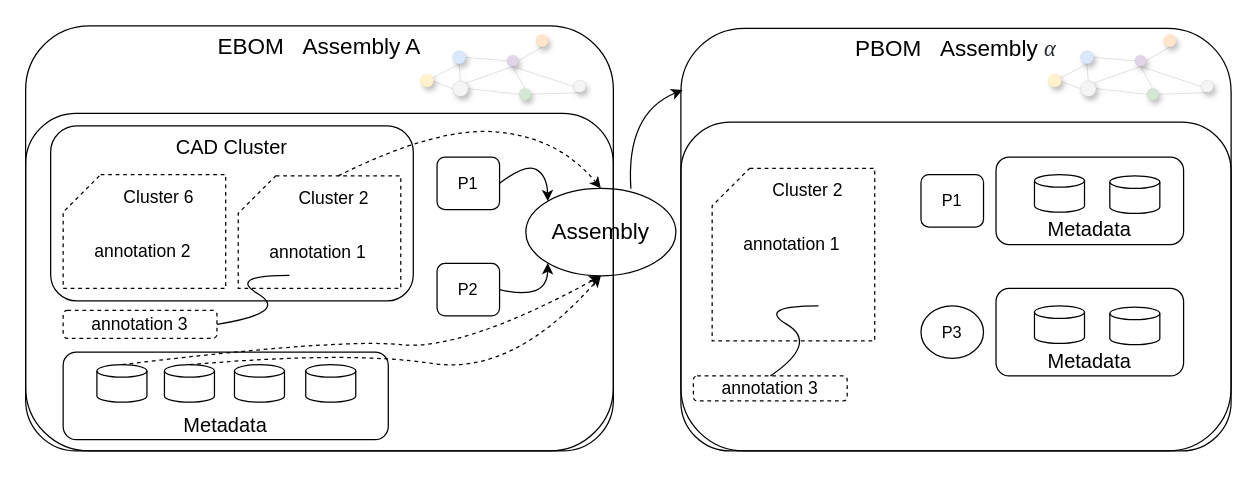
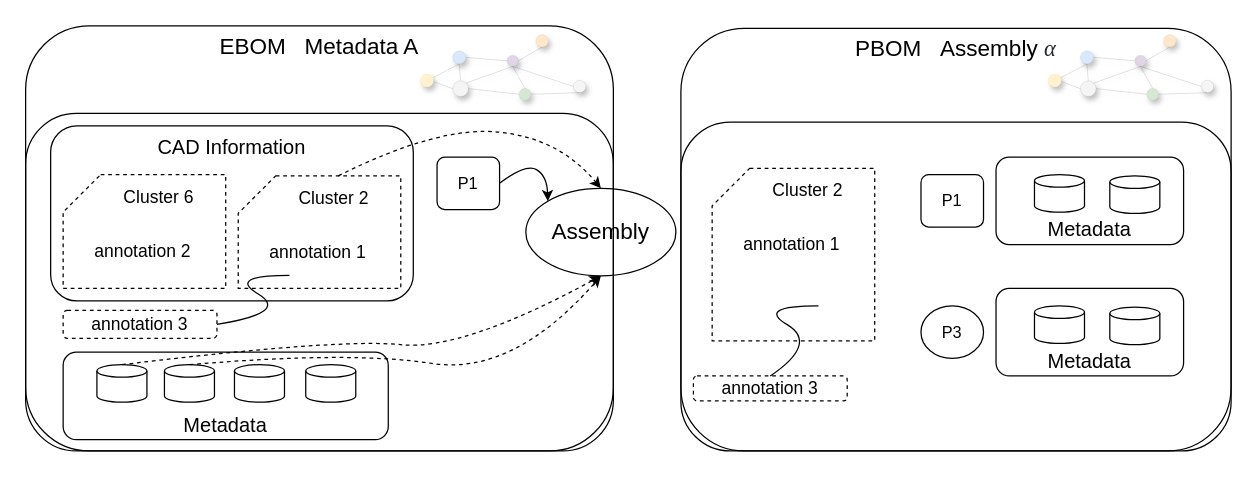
(319, 48) -> (319, 48)
(637, 133) -> none
(232, 148) -> (232, 148)
(468, 289) -> none
(528, 292) -> none
